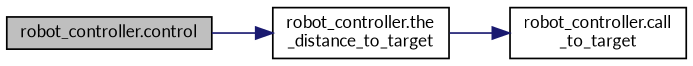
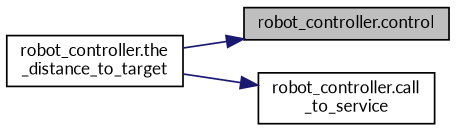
(234, 33) -> (205, 45)
(598, 33) -> (347, 98)
